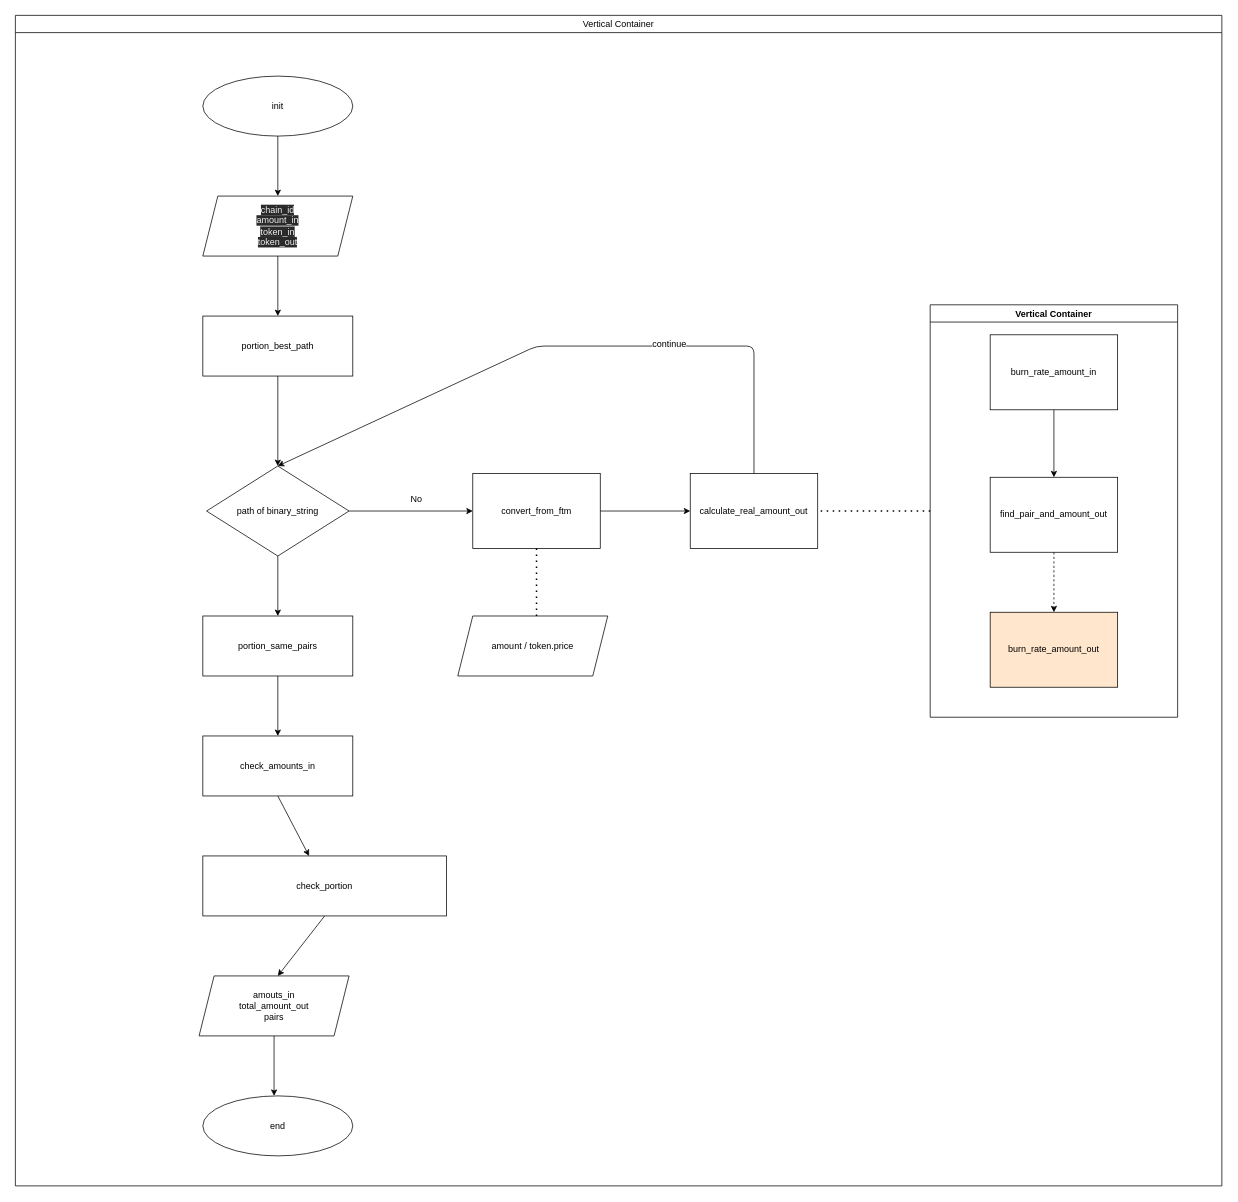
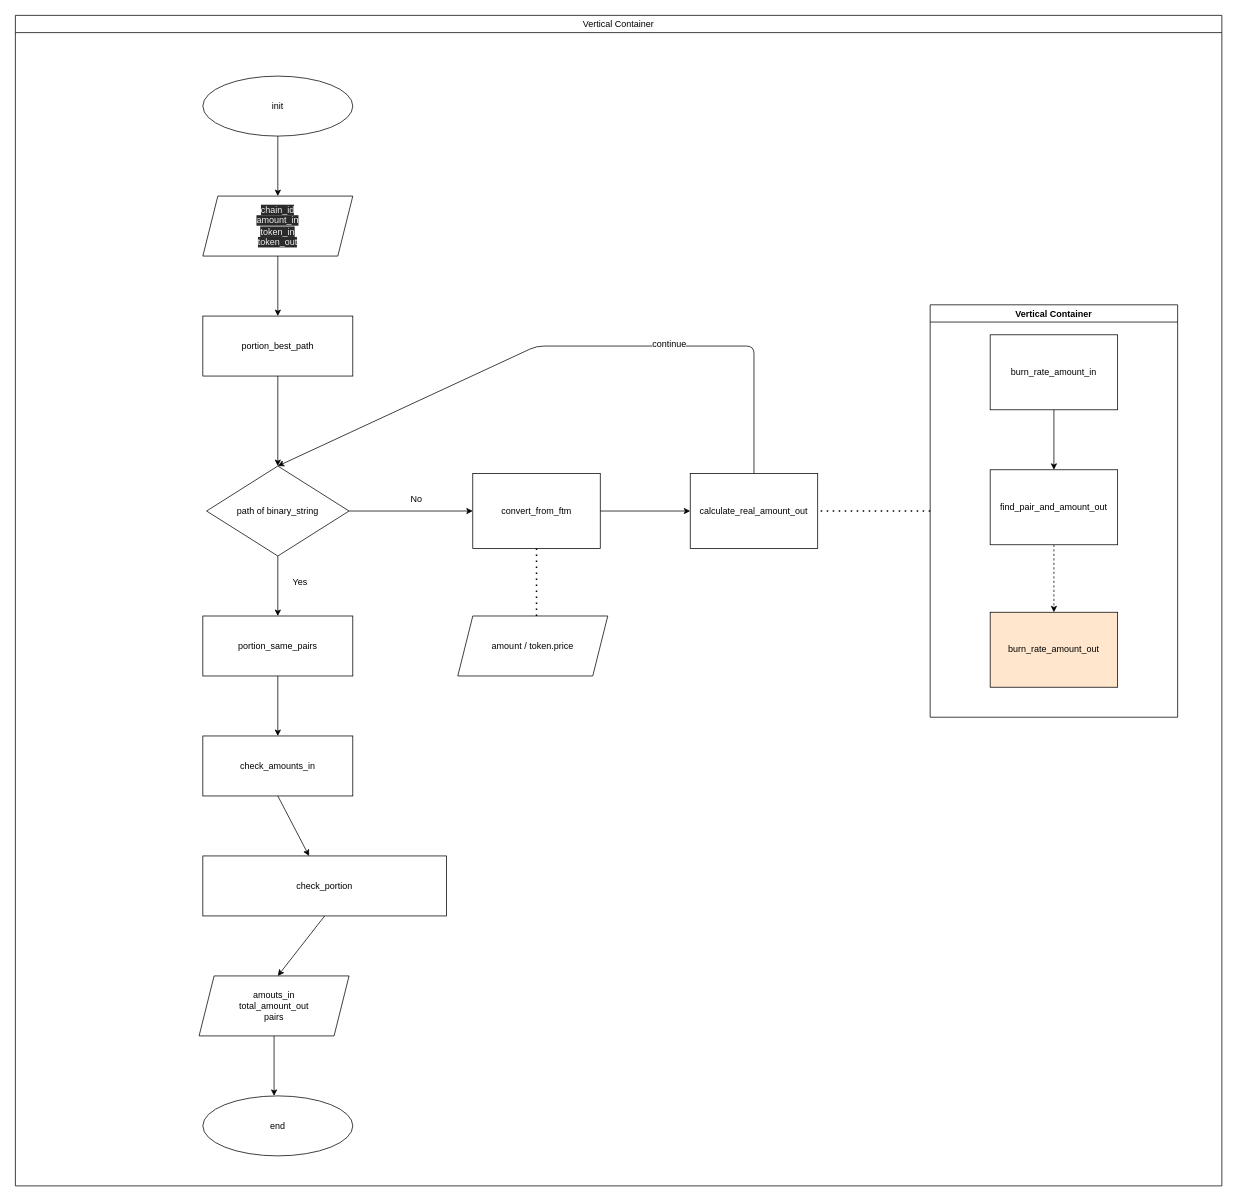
(1054, 515) -> (1054, 507)
none -> (300, 582)
